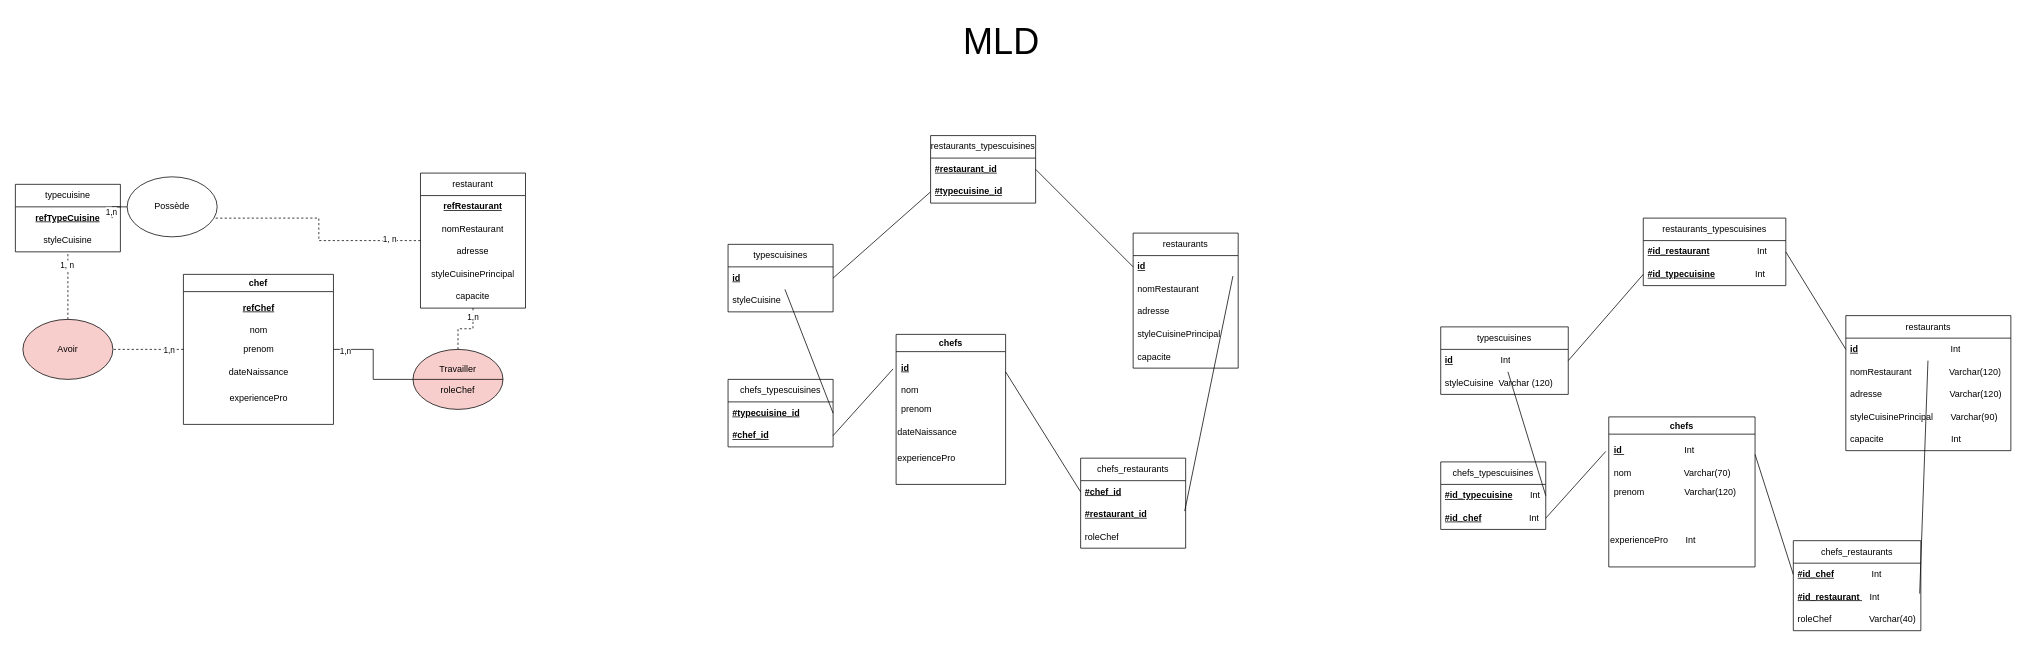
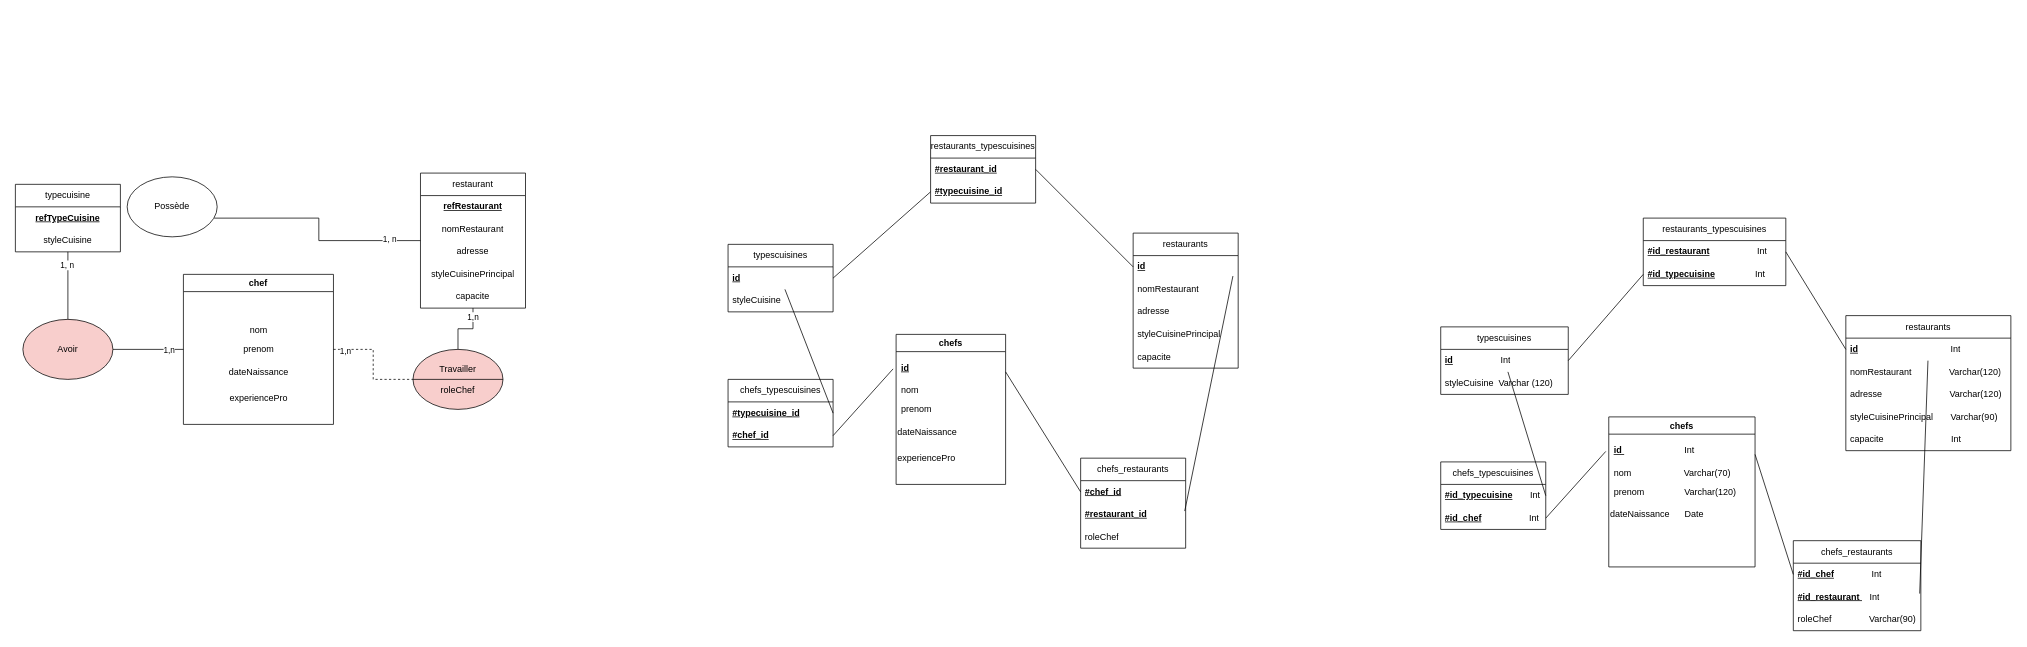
(1001, 42) -> none
(112, 213) -> none
(311, 218) -> (311, 218)
(68, 293) -> (68, 293)
(258, 308) -> none
(459, 329) -> (459, 329)
(139, 349) -> (139, 349)
(373, 372) -> (373, 372)
none -> (1665, 514)
(1661, 540) -> none
(1857, 619) -> (1857, 619)
